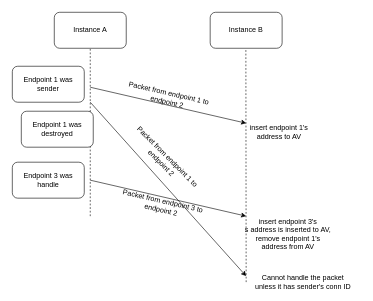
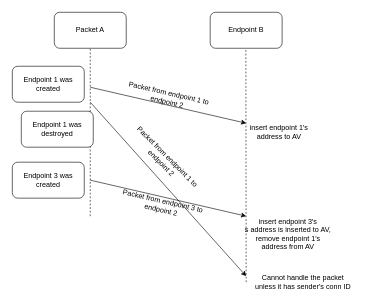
(90, 30) -> (90, 30)
(246, 30) -> (246, 30)
(48, 84) -> (48, 84)
(48, 180) -> (48, 180)
